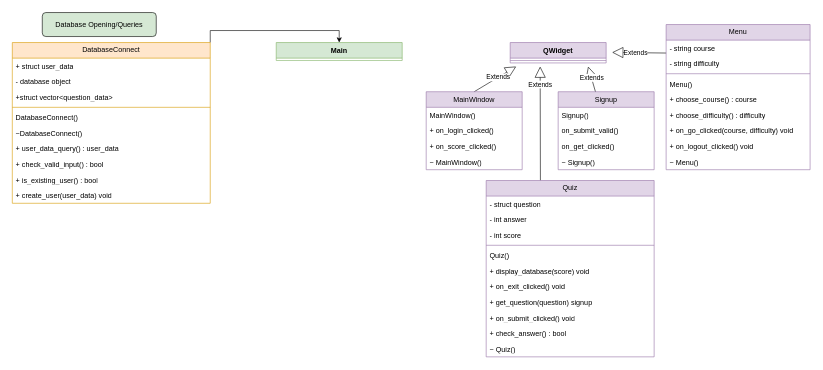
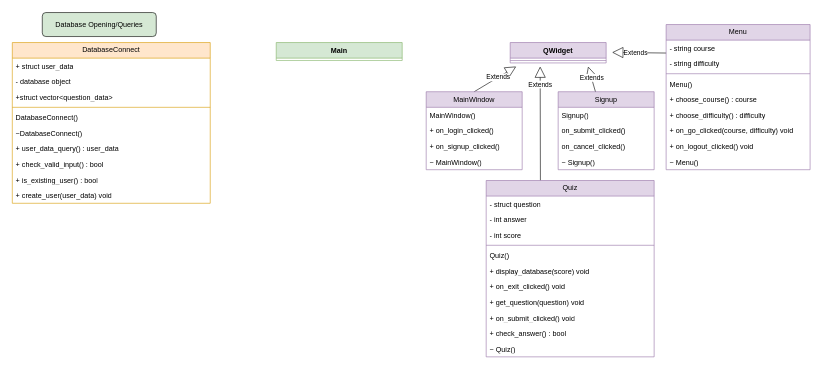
(277, 30) -> none
(593, 131) -> (597, 131)
(467, 147) -> (468, 147)
(592, 147) -> (597, 147)
(548, 303) -> (544, 303)
